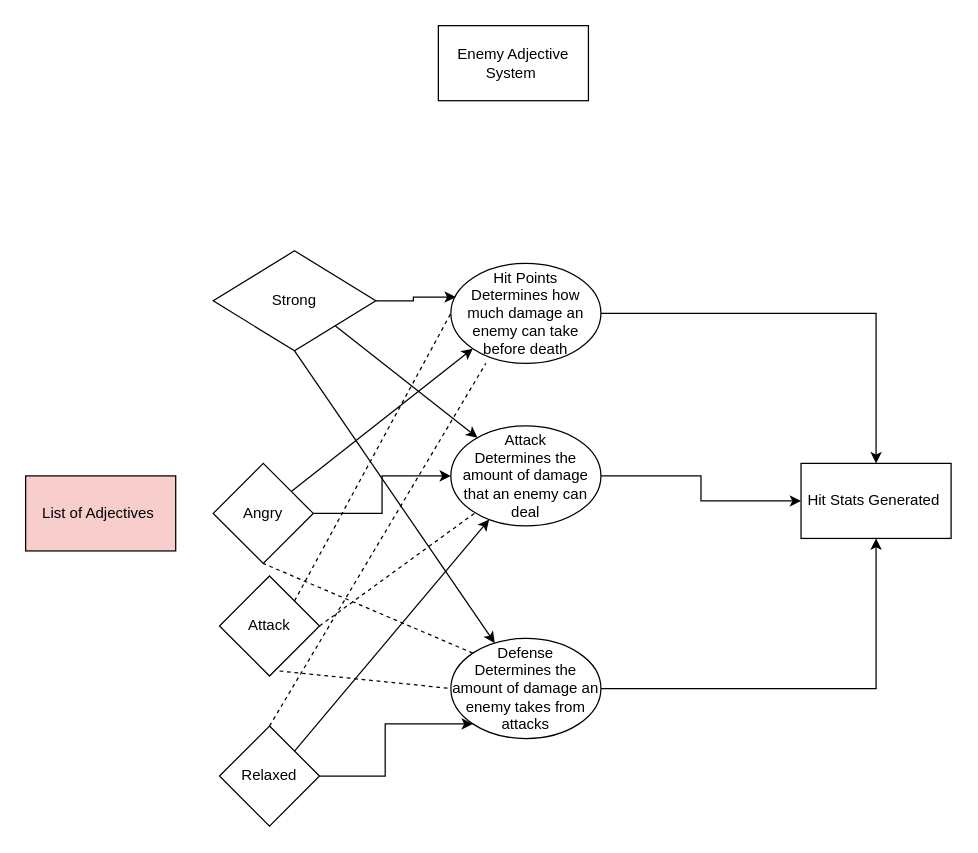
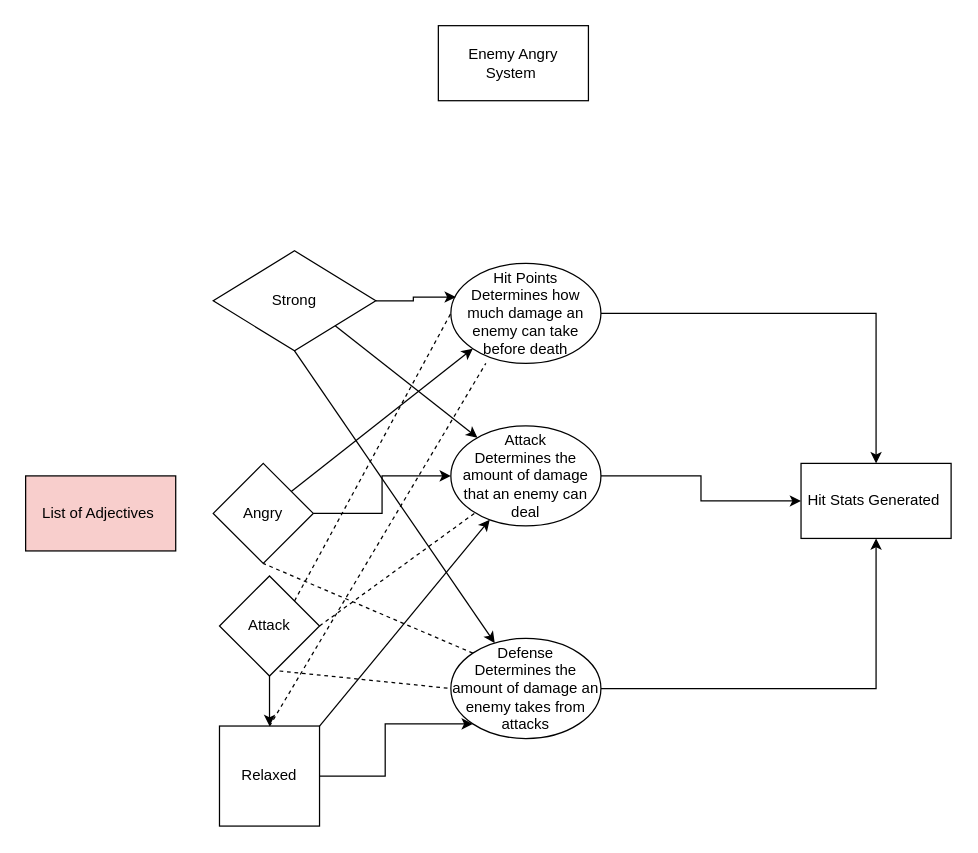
(513, 63) -> (513, 63)
none -> (269, 697)
(269, 776) -> (269, 776)
